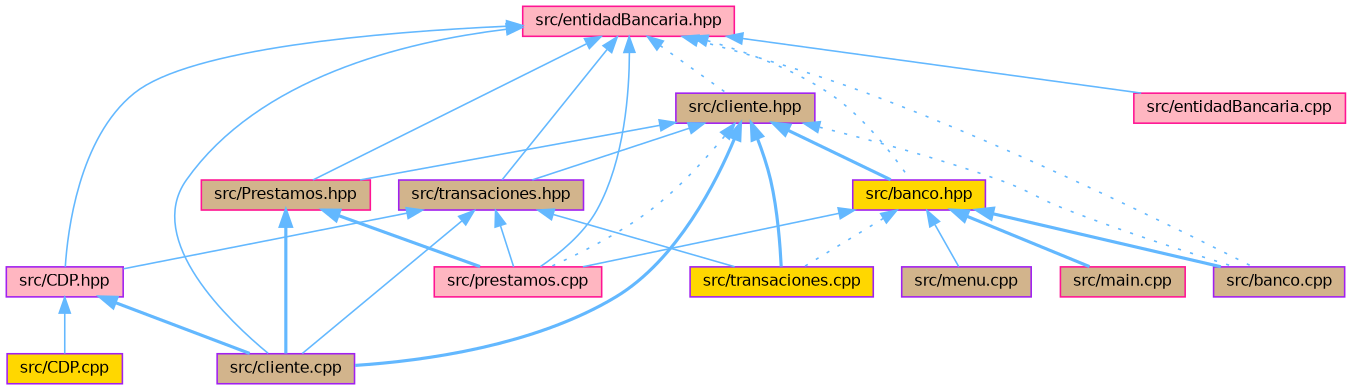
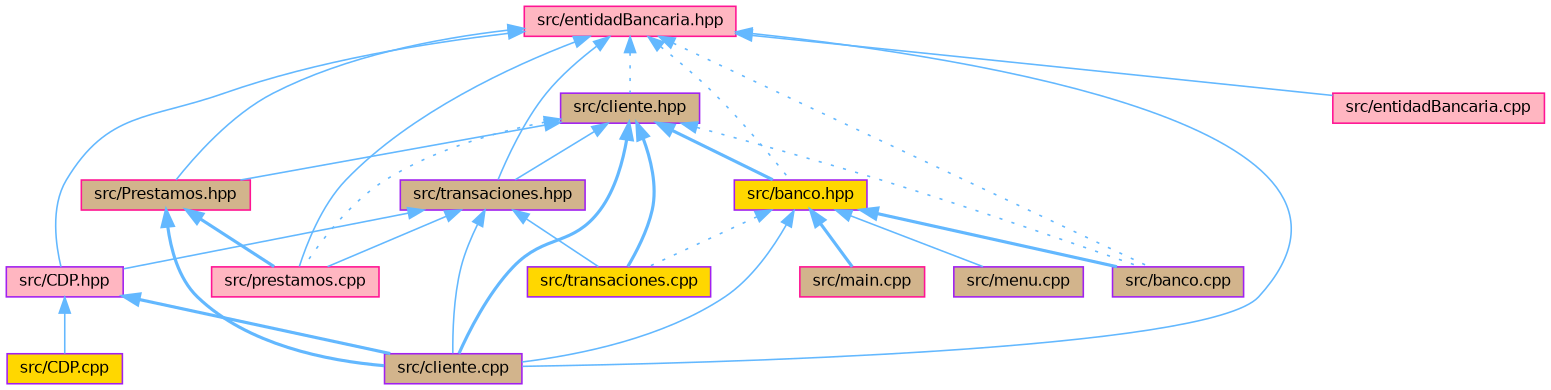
(711, 240) -> (672, 325)
